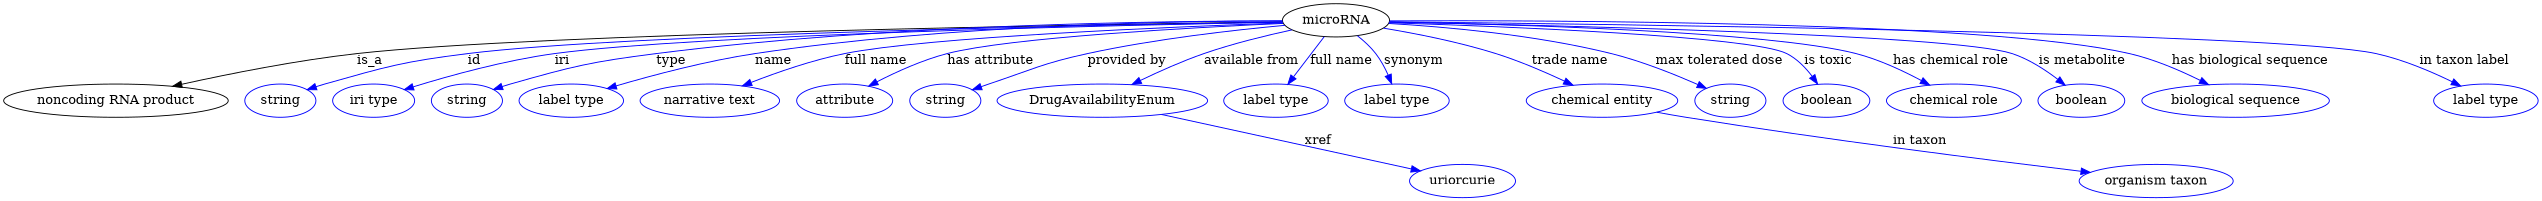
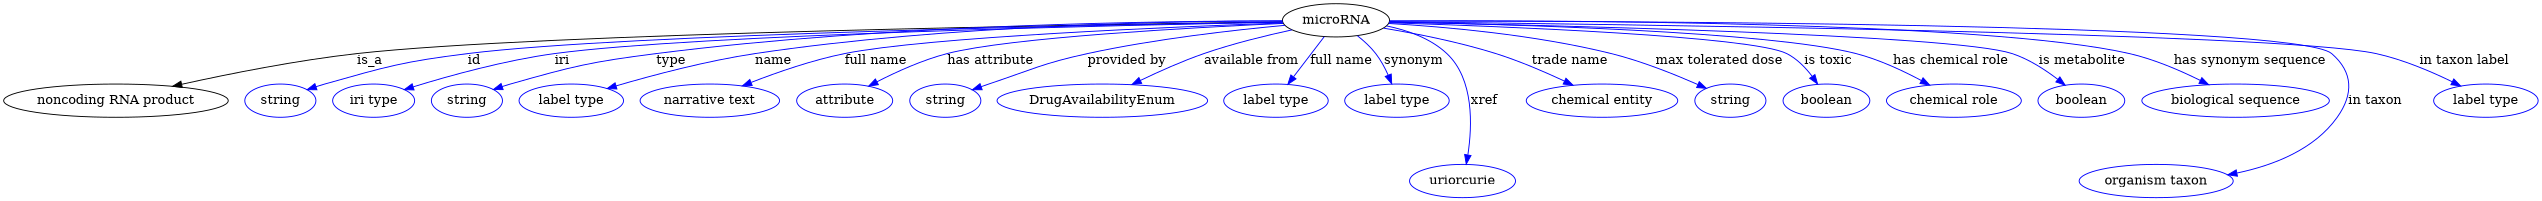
(2250, 60) -> (2250, 60)
(1286, 142) -> (1459, 70)
(1868, 144) -> (1956, 27)
